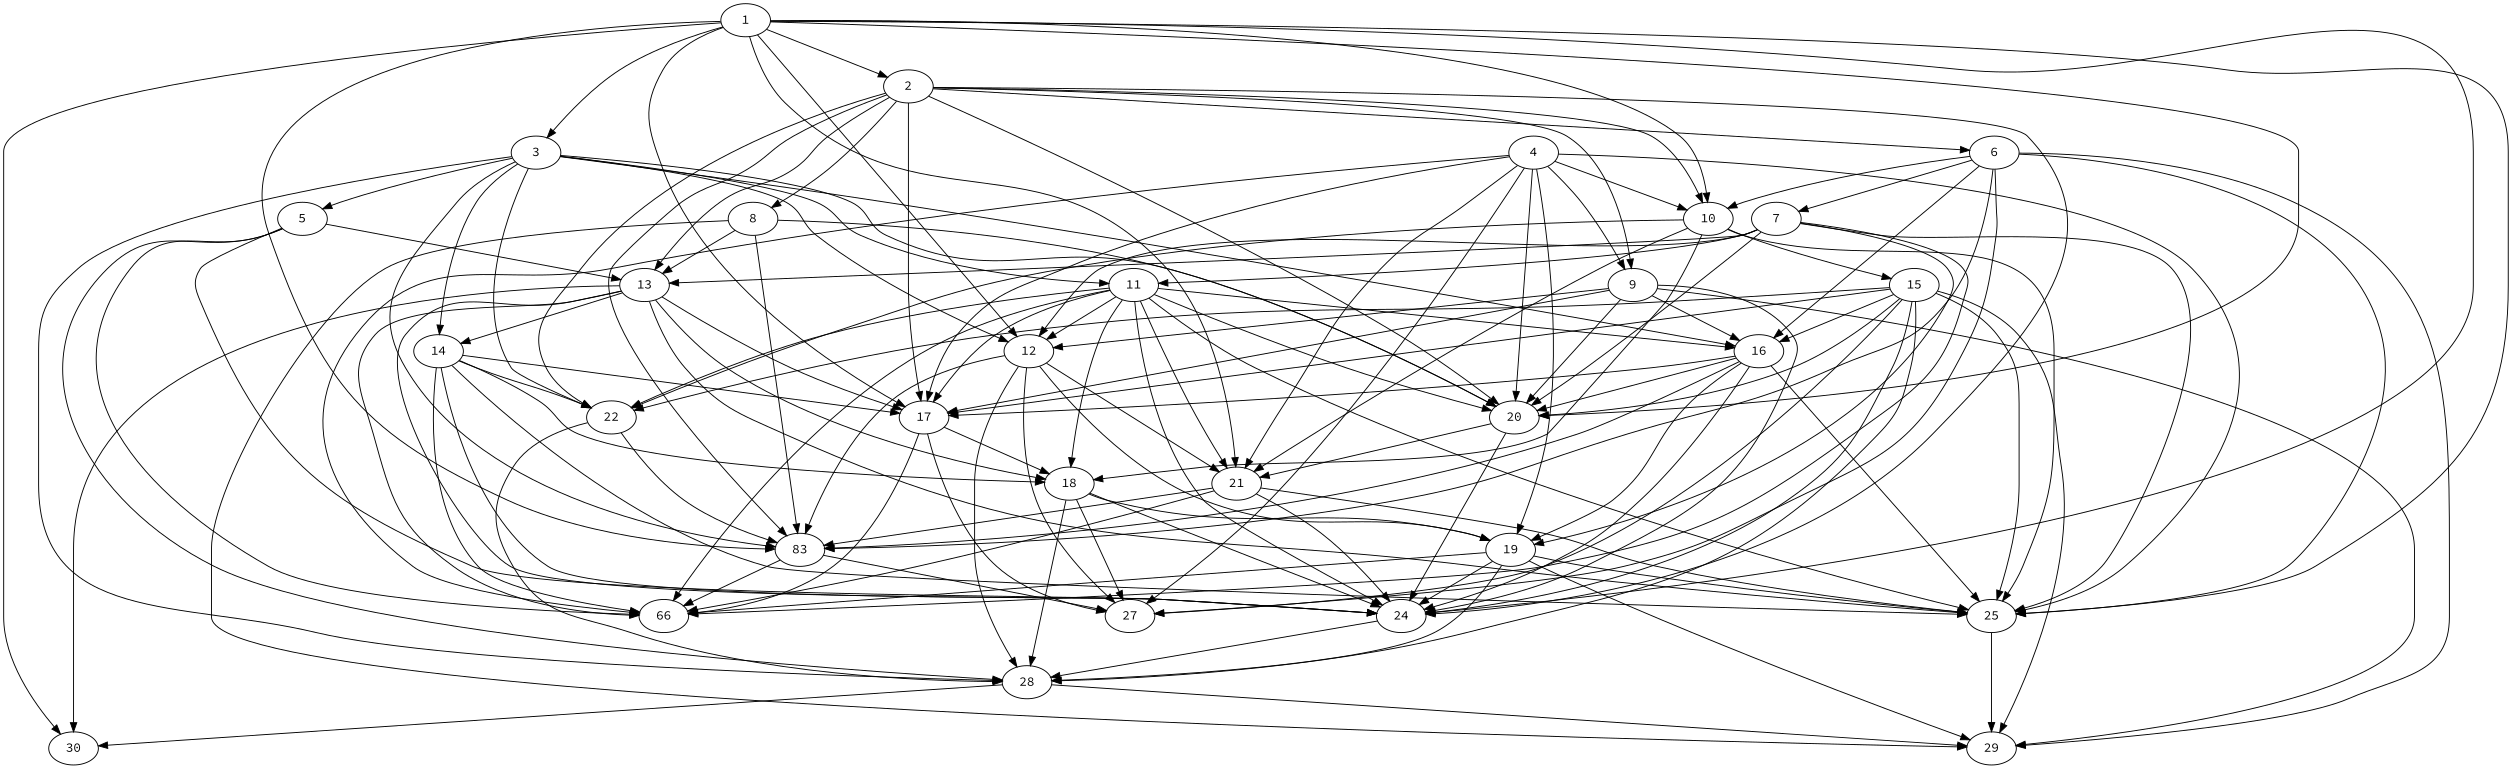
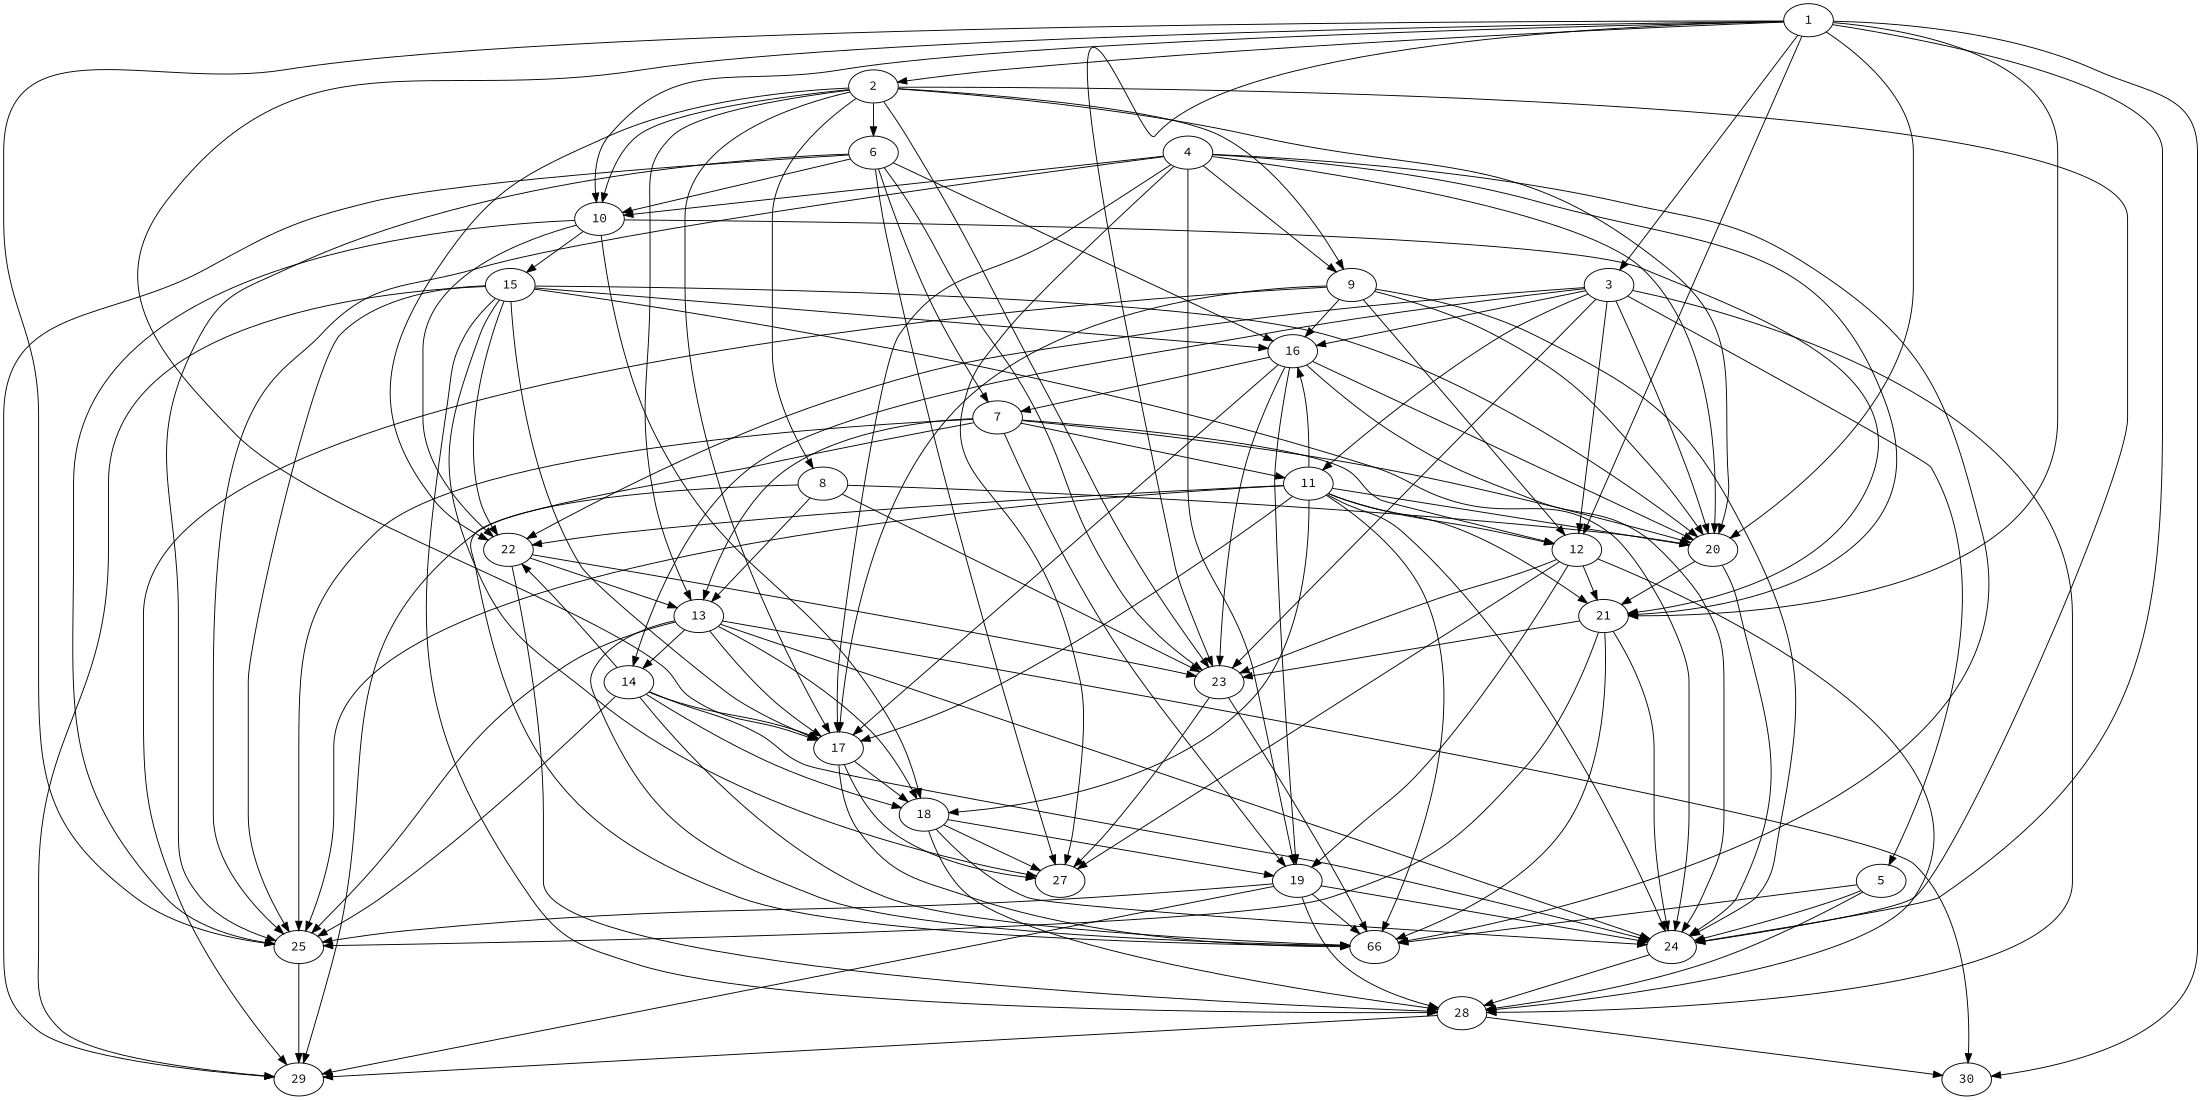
(469, 251) -> (606, 584)
(1867, 474) -> (1150, 383)
(800, 550) -> (1219, 682)
